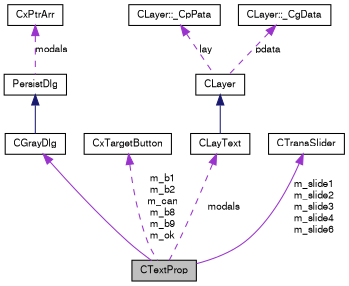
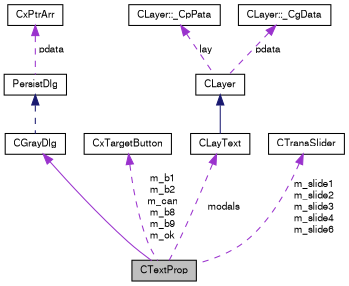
(52, 50) -> (52, 50)
(35, 120) -> (35, 120)
(260, 227) -> (260, 227)
